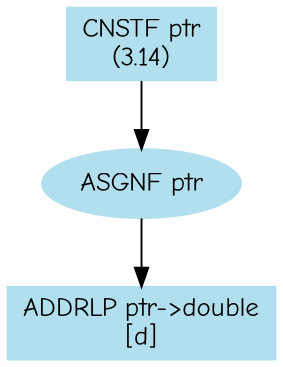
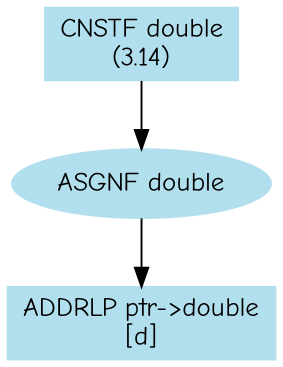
(142, 44) -> (142, 44)
(142, 184) -> (142, 184)
